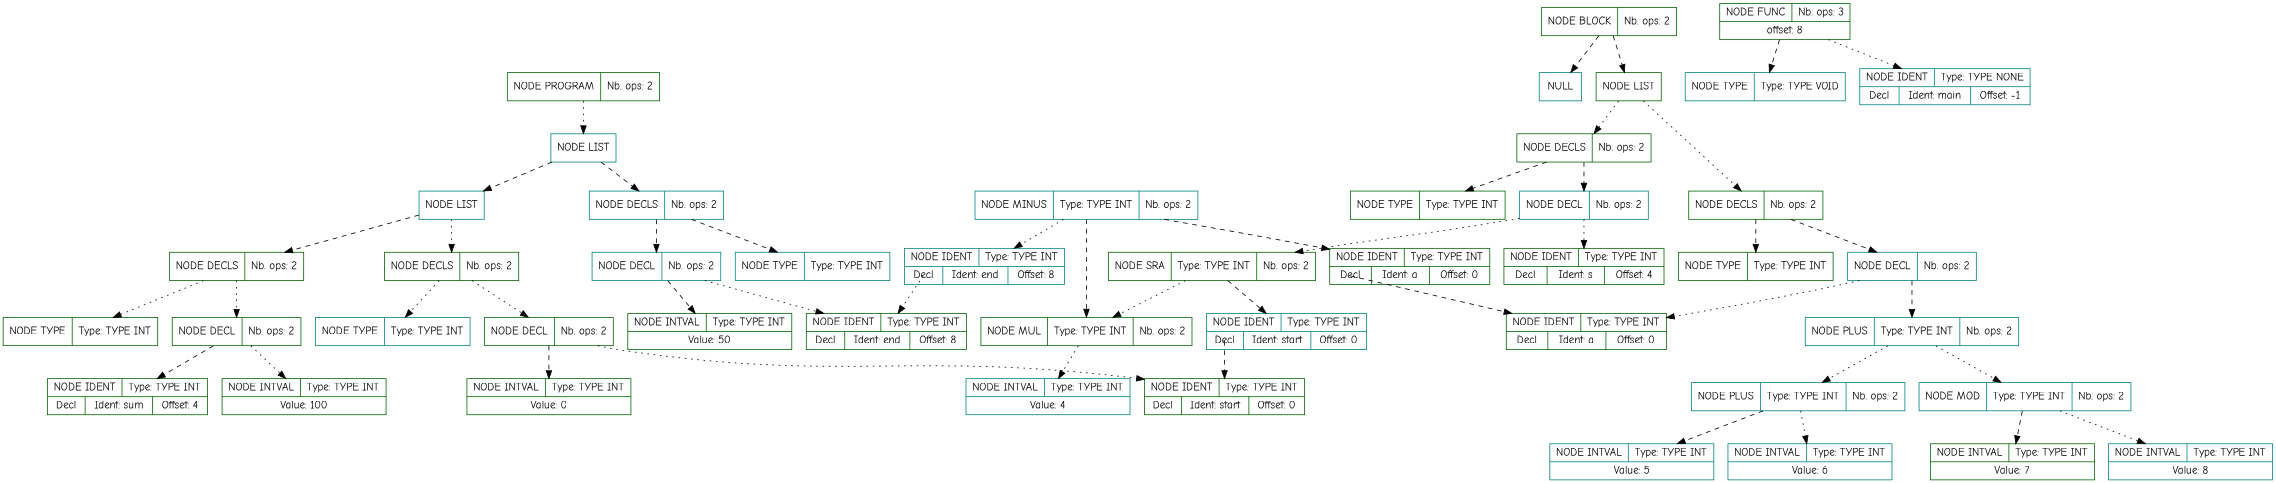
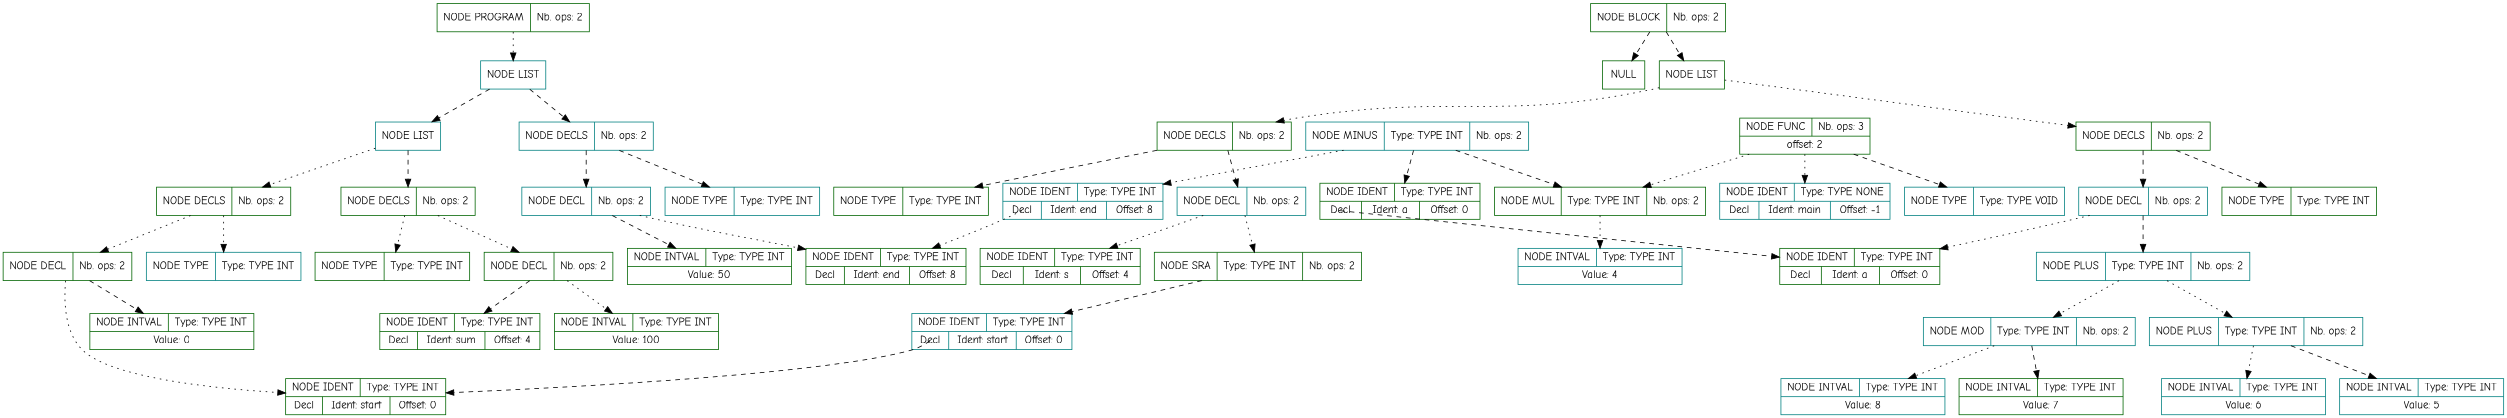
(1785, 30) -> (1805, 145)
(1560, 87) -> (1624, 75)
(1153, 297) -> (1700, 169)
